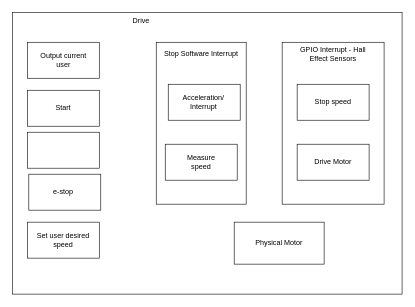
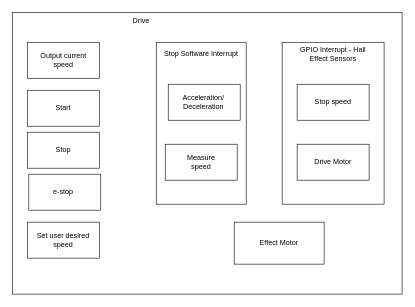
(64, 60) -> (64, 60)
(204, 102) -> (204, 102)
none -> (63, 150)
(279, 243) -> (279, 243)
